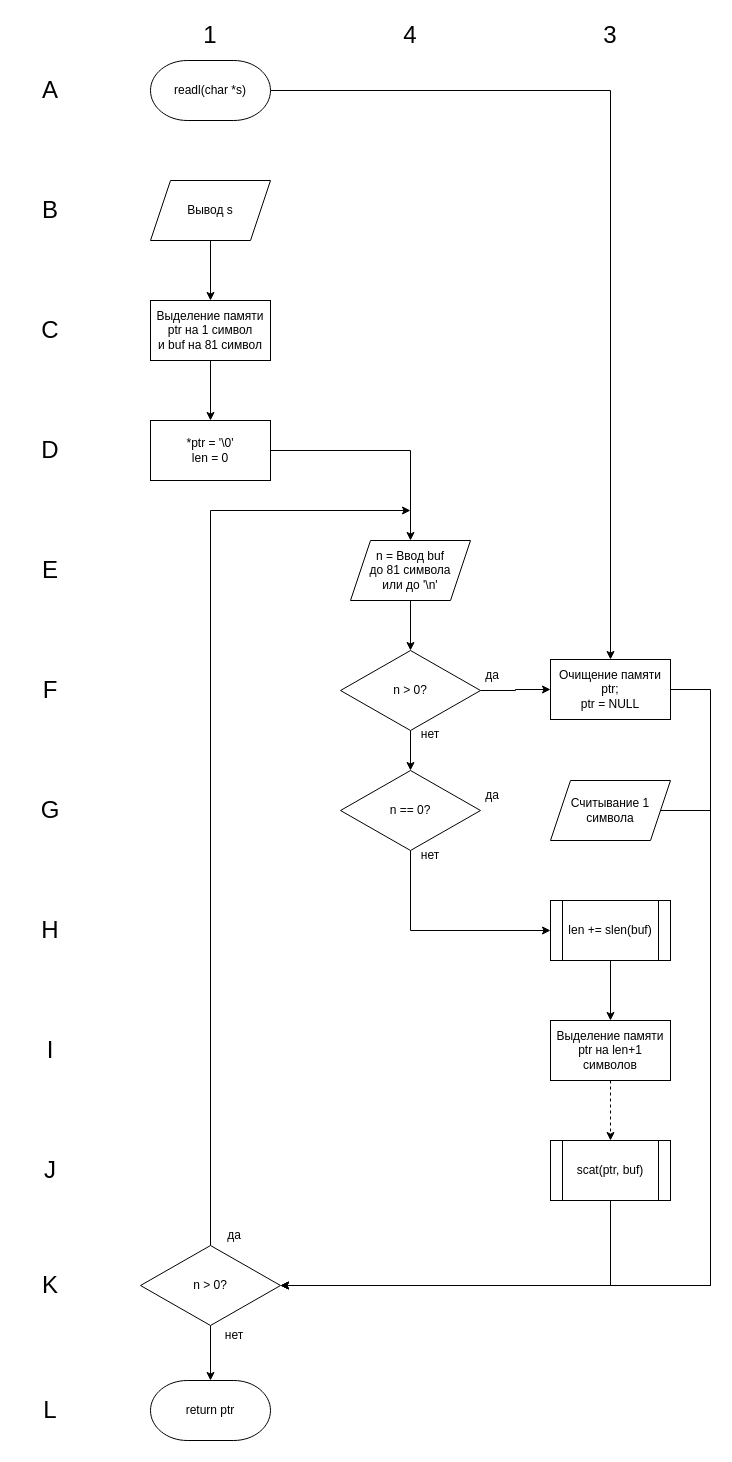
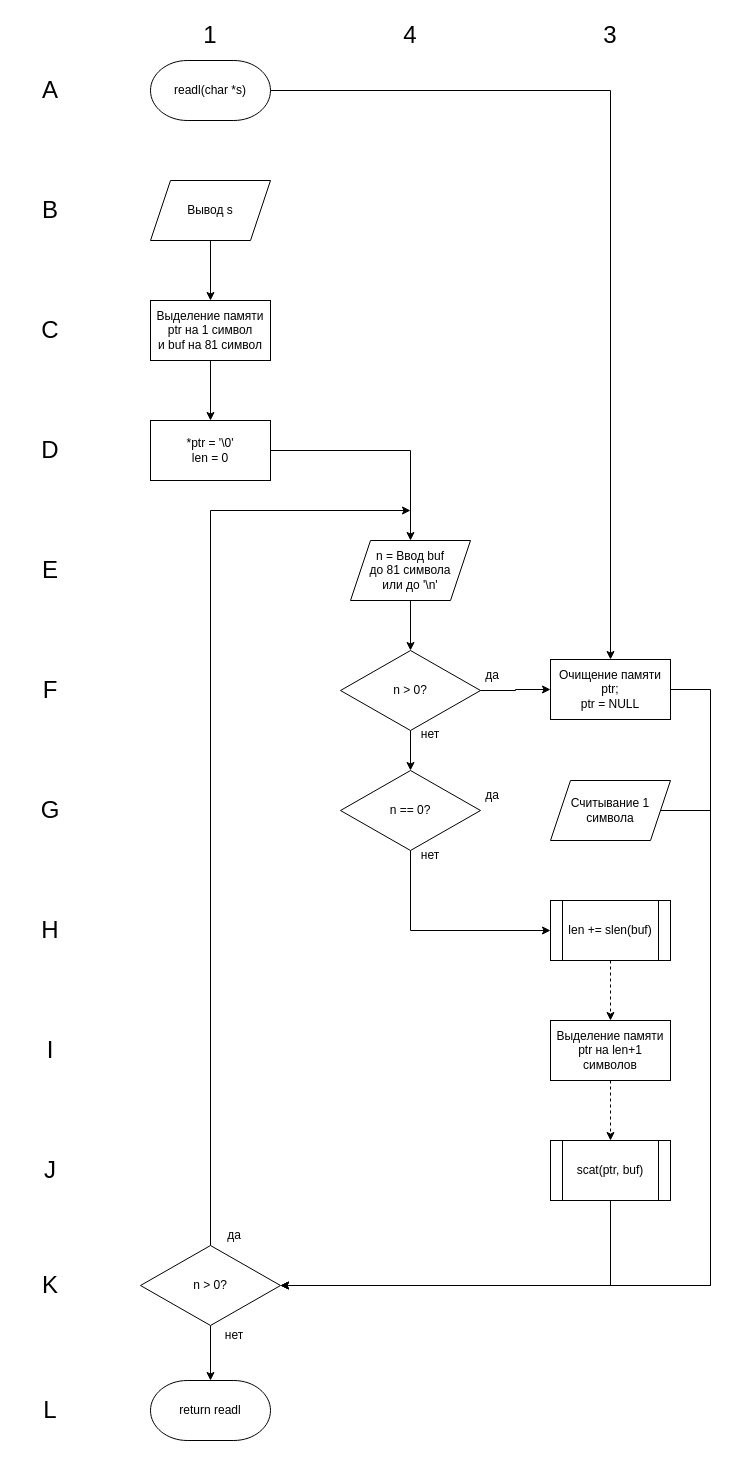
(611, 988) -> (611, 988)
(211, 1411) -> (211, 1411)
